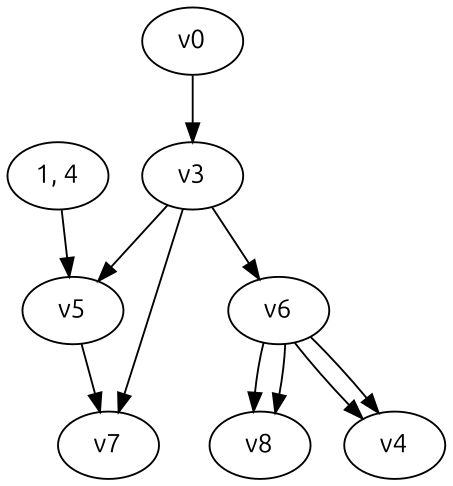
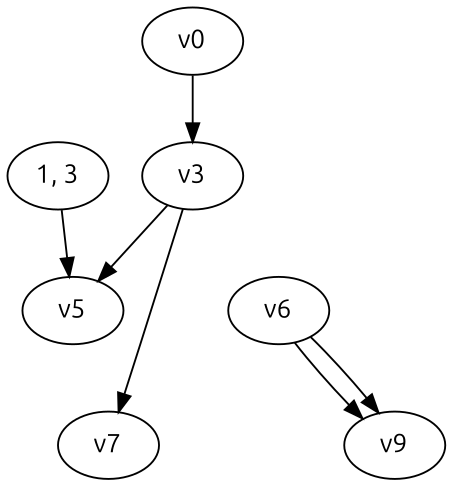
(58, 176) -> (58, 176)
(230, 235) -> none
(88, 369) -> none
(260, 445) -> none
(395, 445) -> (395, 445)
